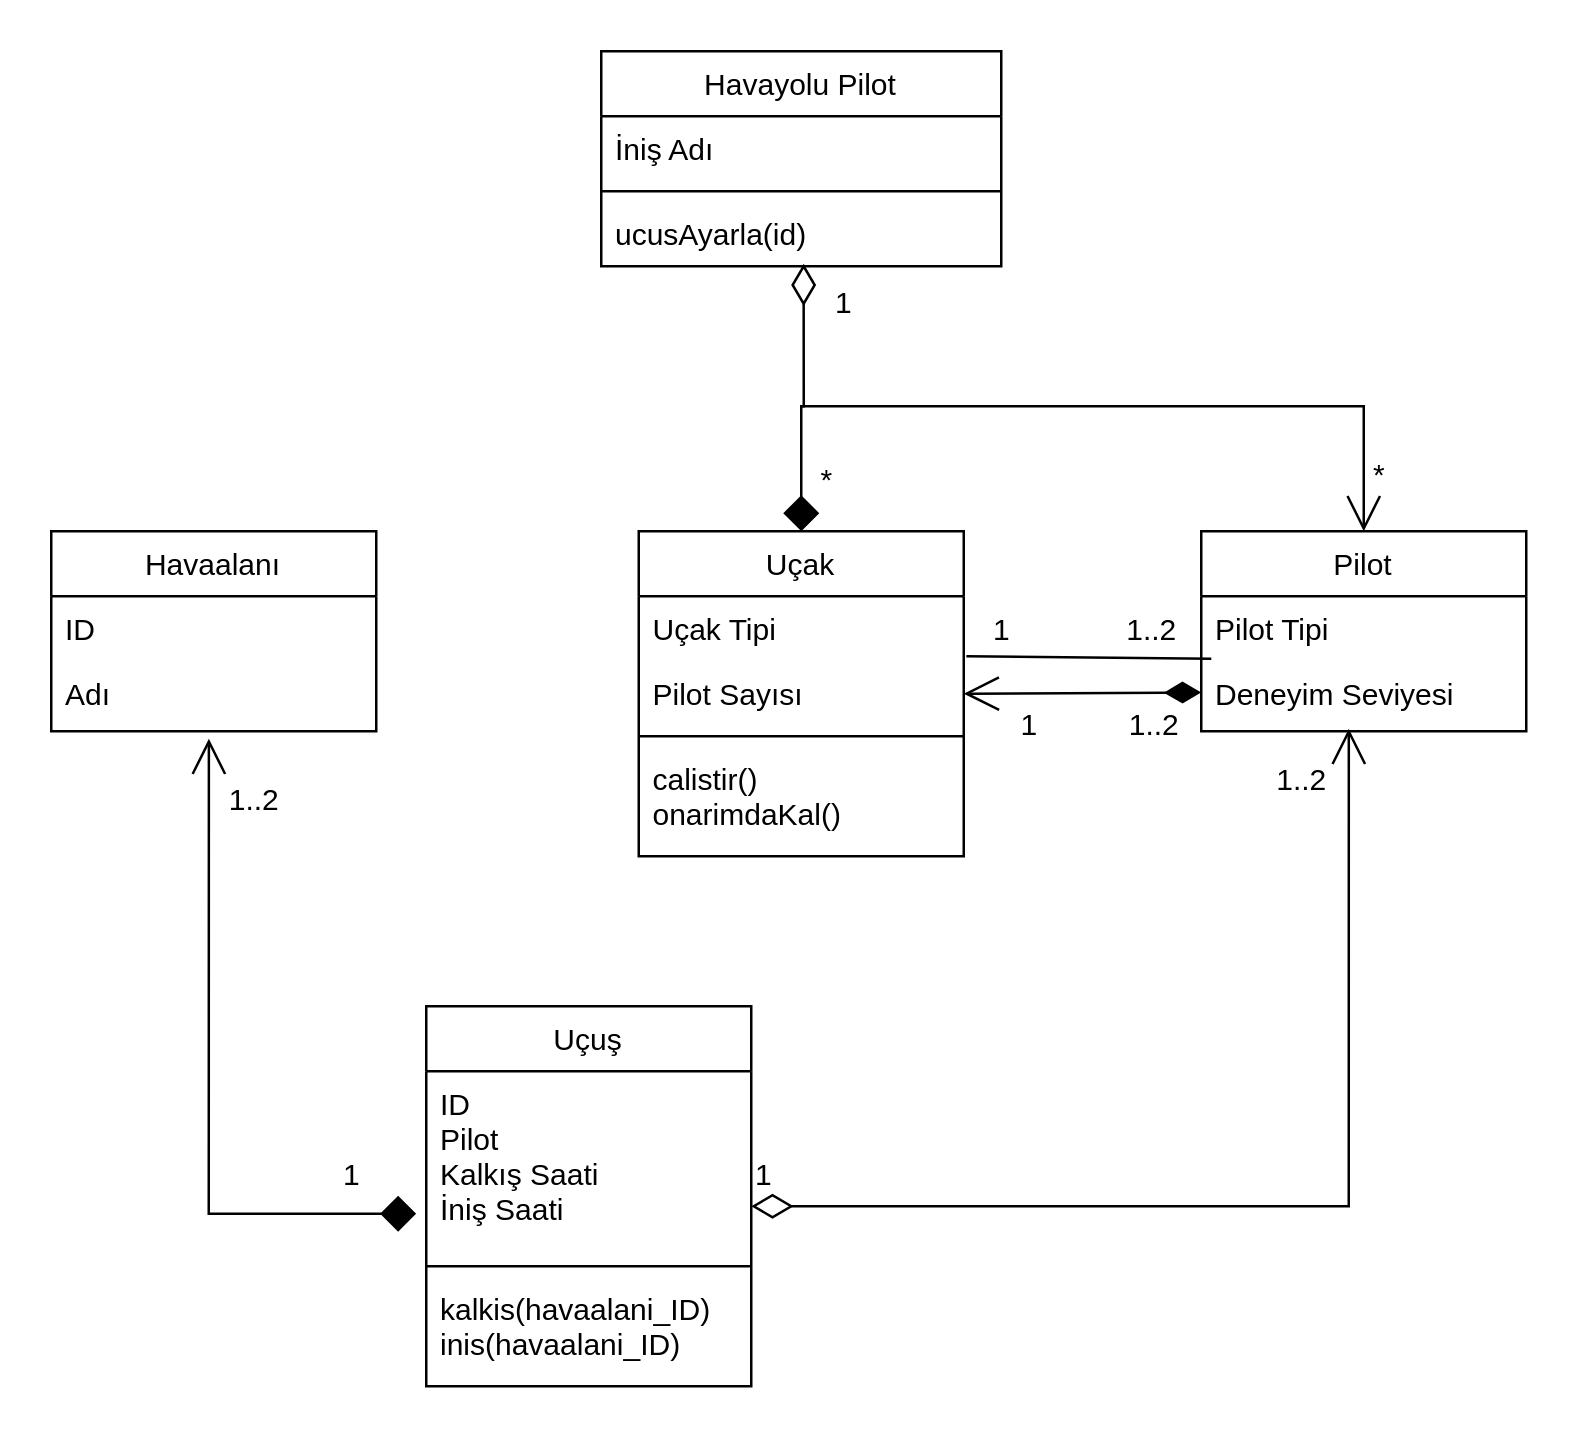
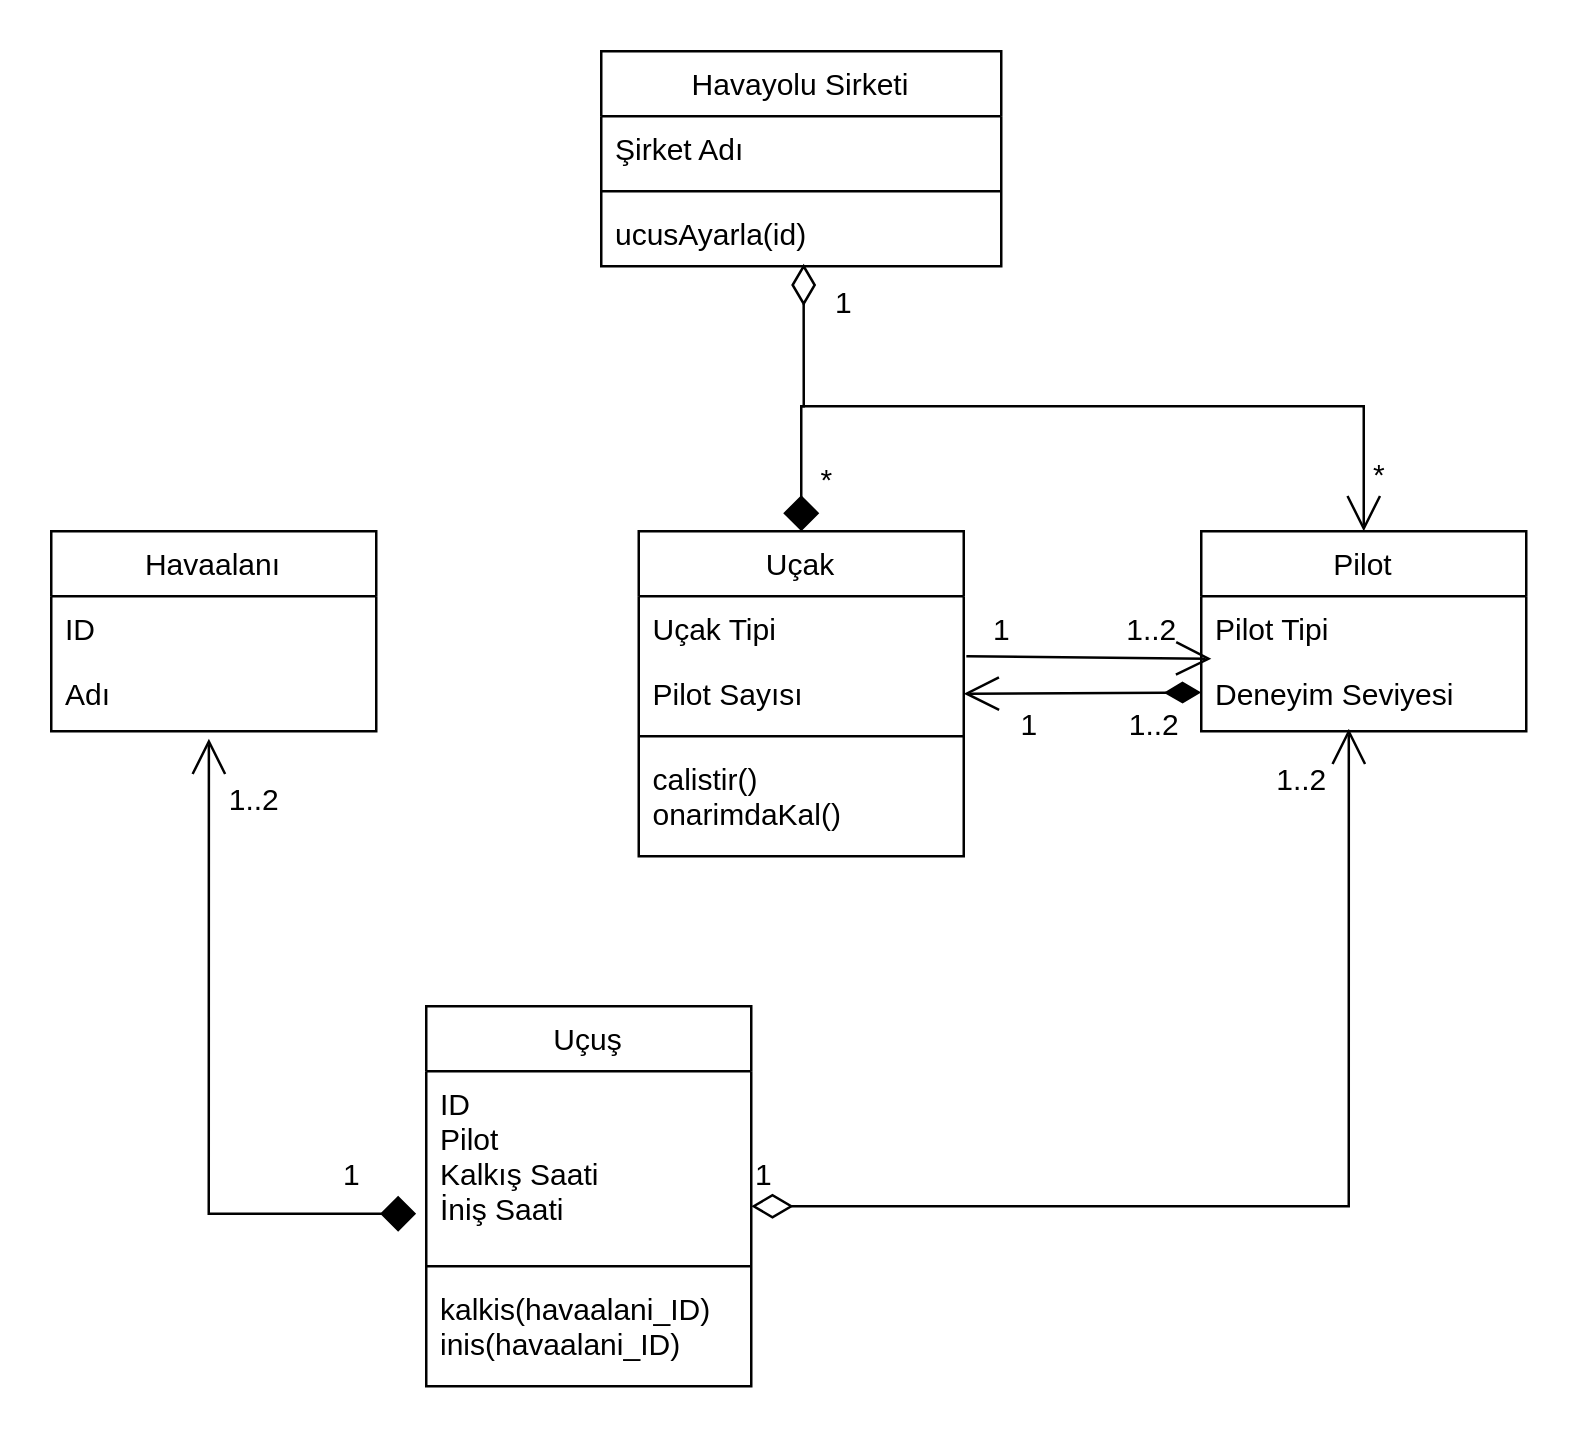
(800, 85) -> (800, 85)
(674, 150) -> (691, 150)
(1208, 659) -> (1206, 659)
